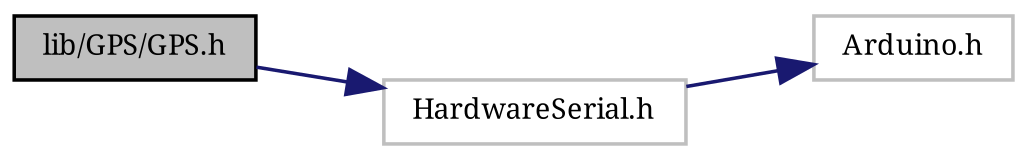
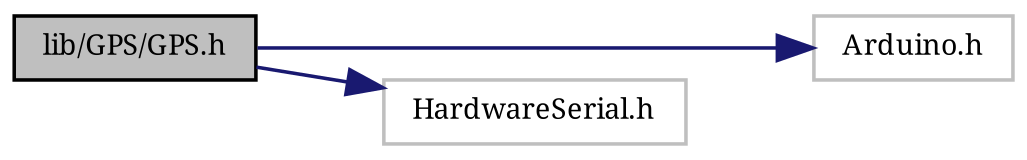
(732, 79) -> (517, 48)
